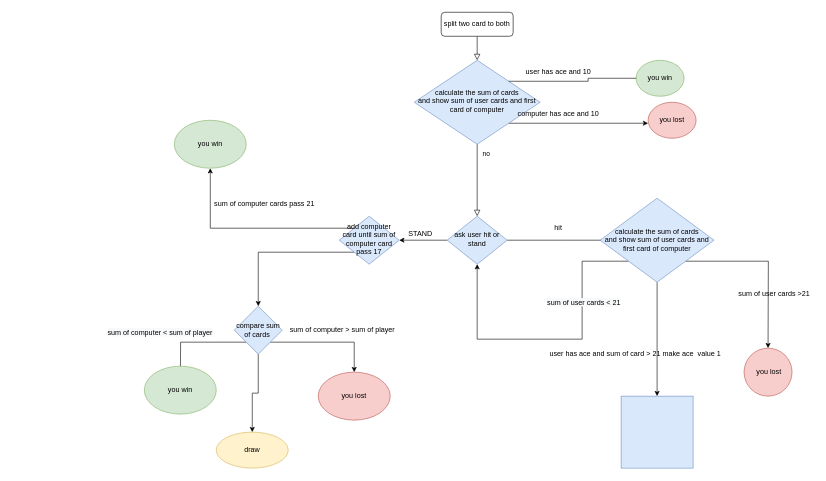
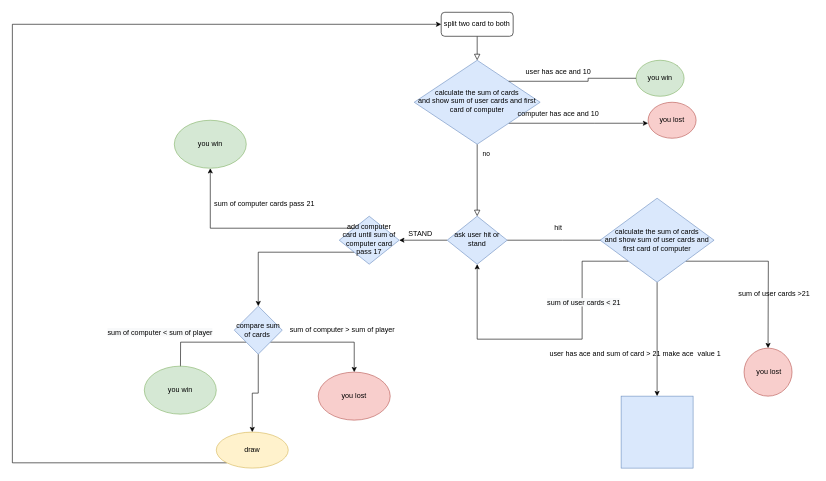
none -> (12, 244)
